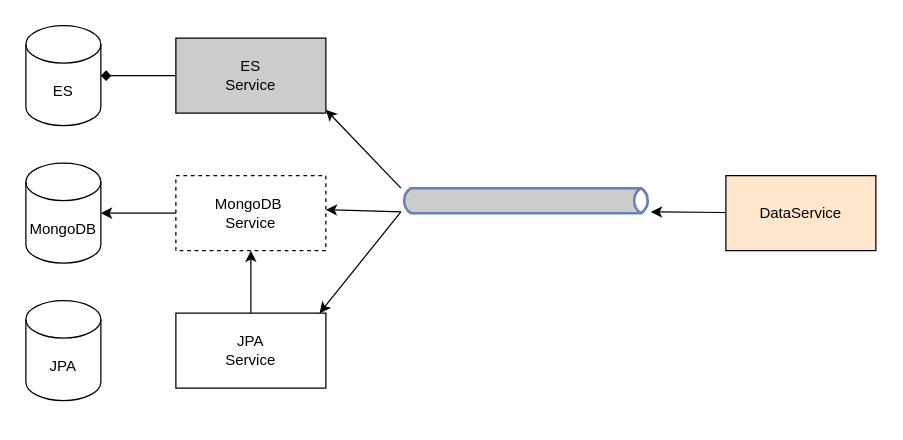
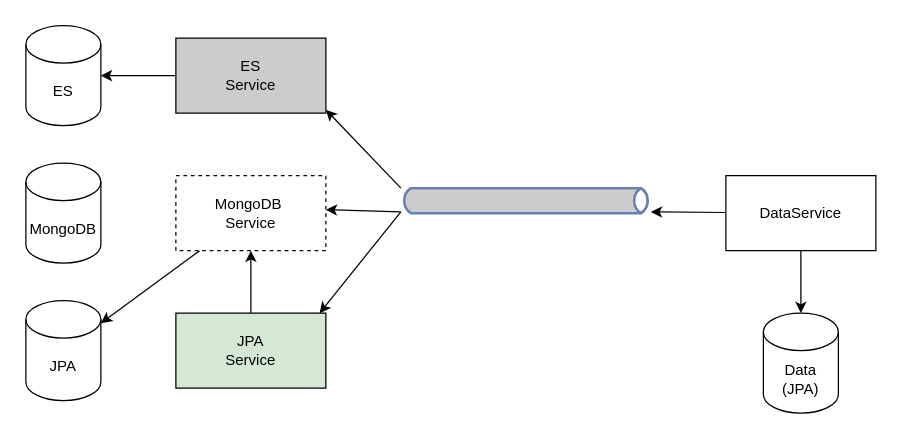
(111, 76) -> (111, 76)
(143, 213) -> (153, 285)
(801, 213) -> (801, 213)
none -> (801, 278)
(251, 351) -> (251, 351)
none -> (801, 363)
